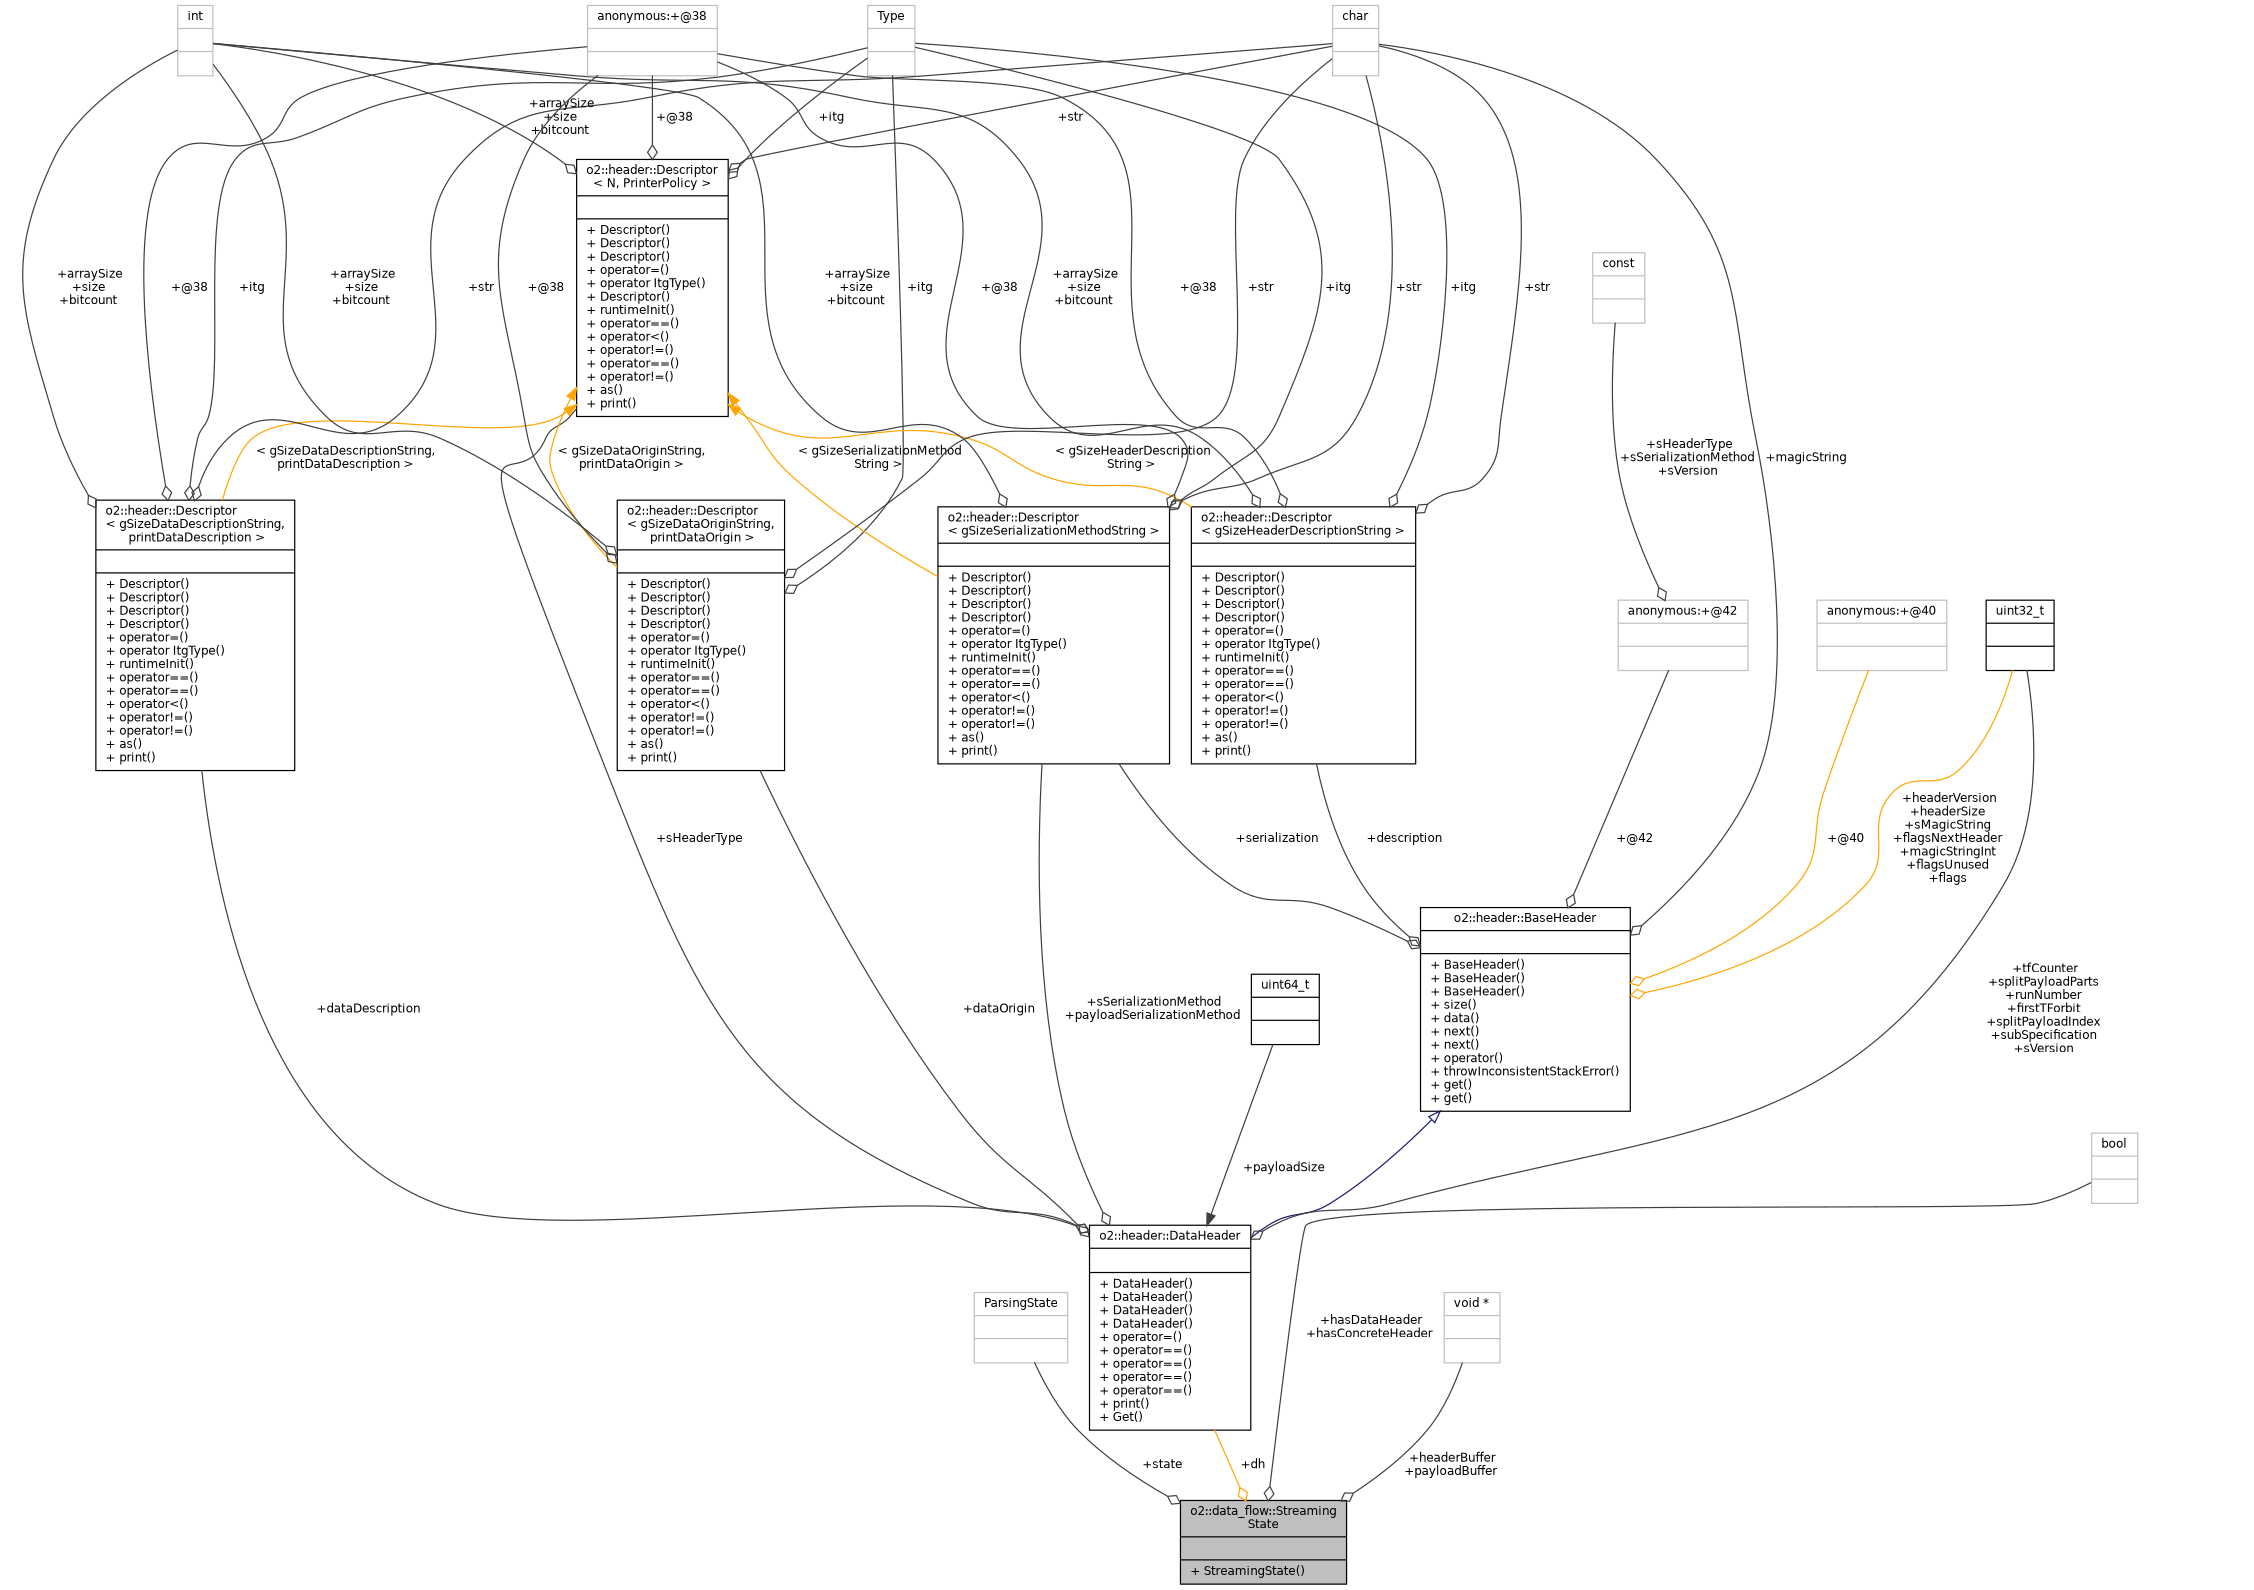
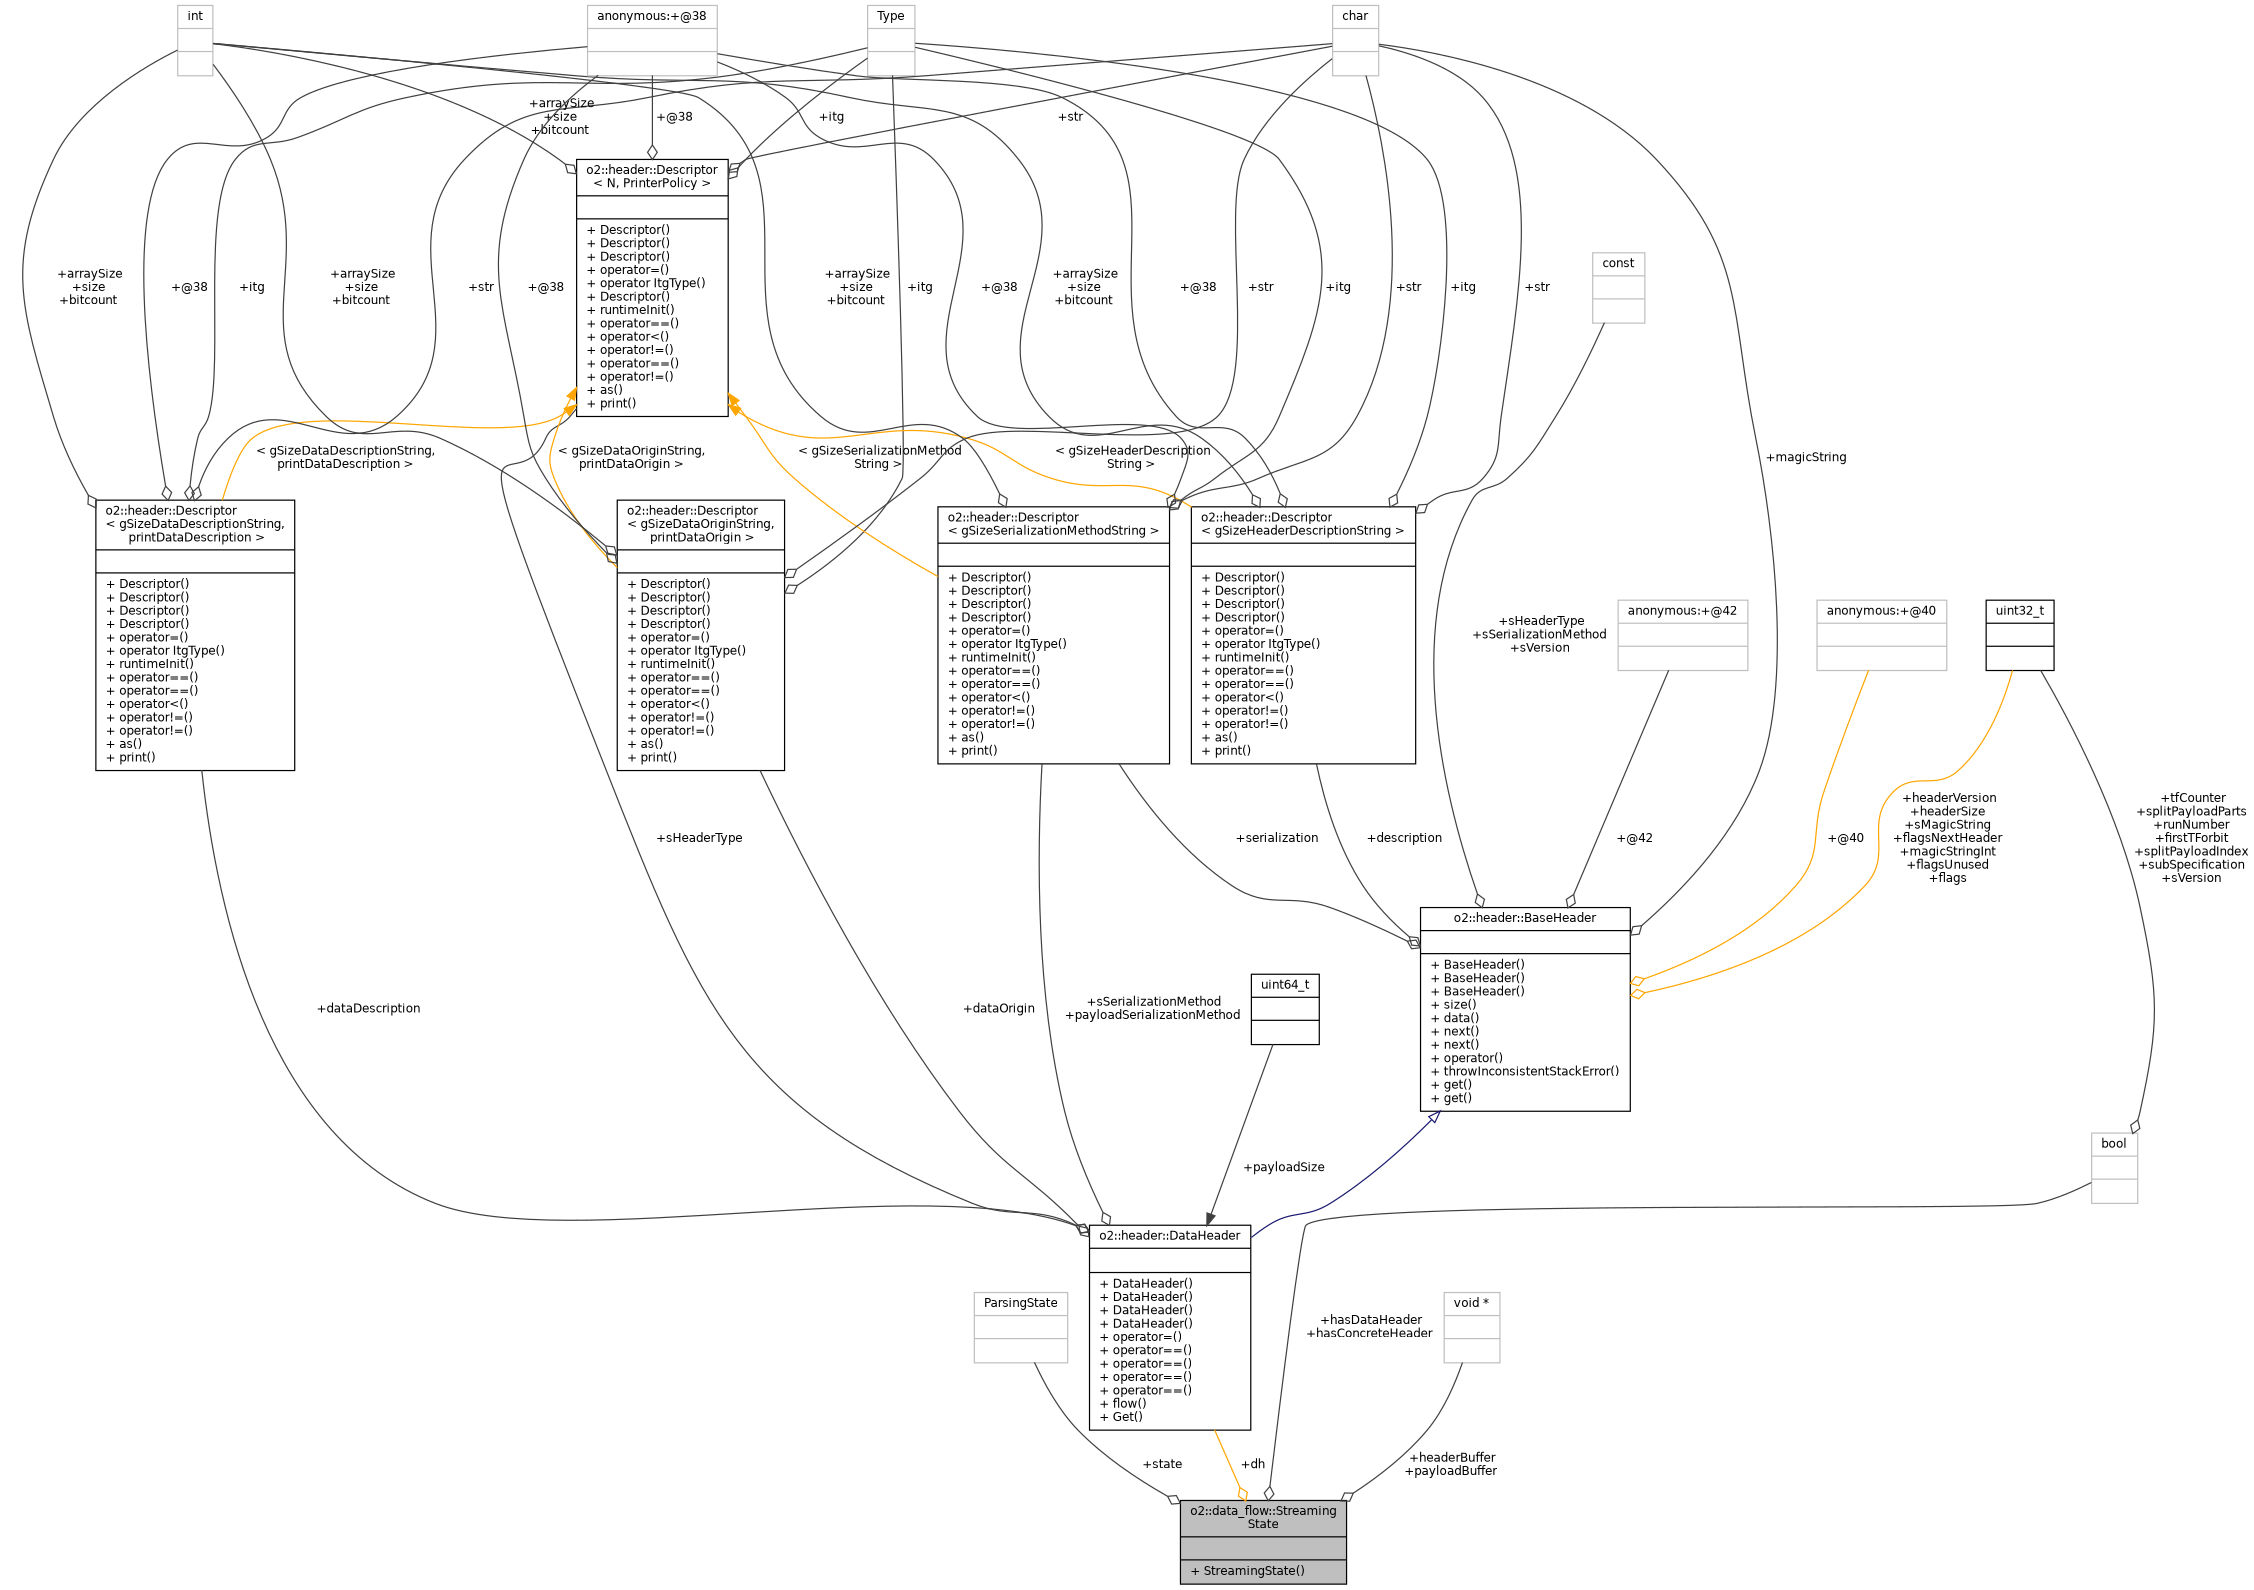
(1617, 459) -> (1443, 584)
(1779, 1098) -> (2135, 886)
(1125, 1404) -> (1123, 1404)
